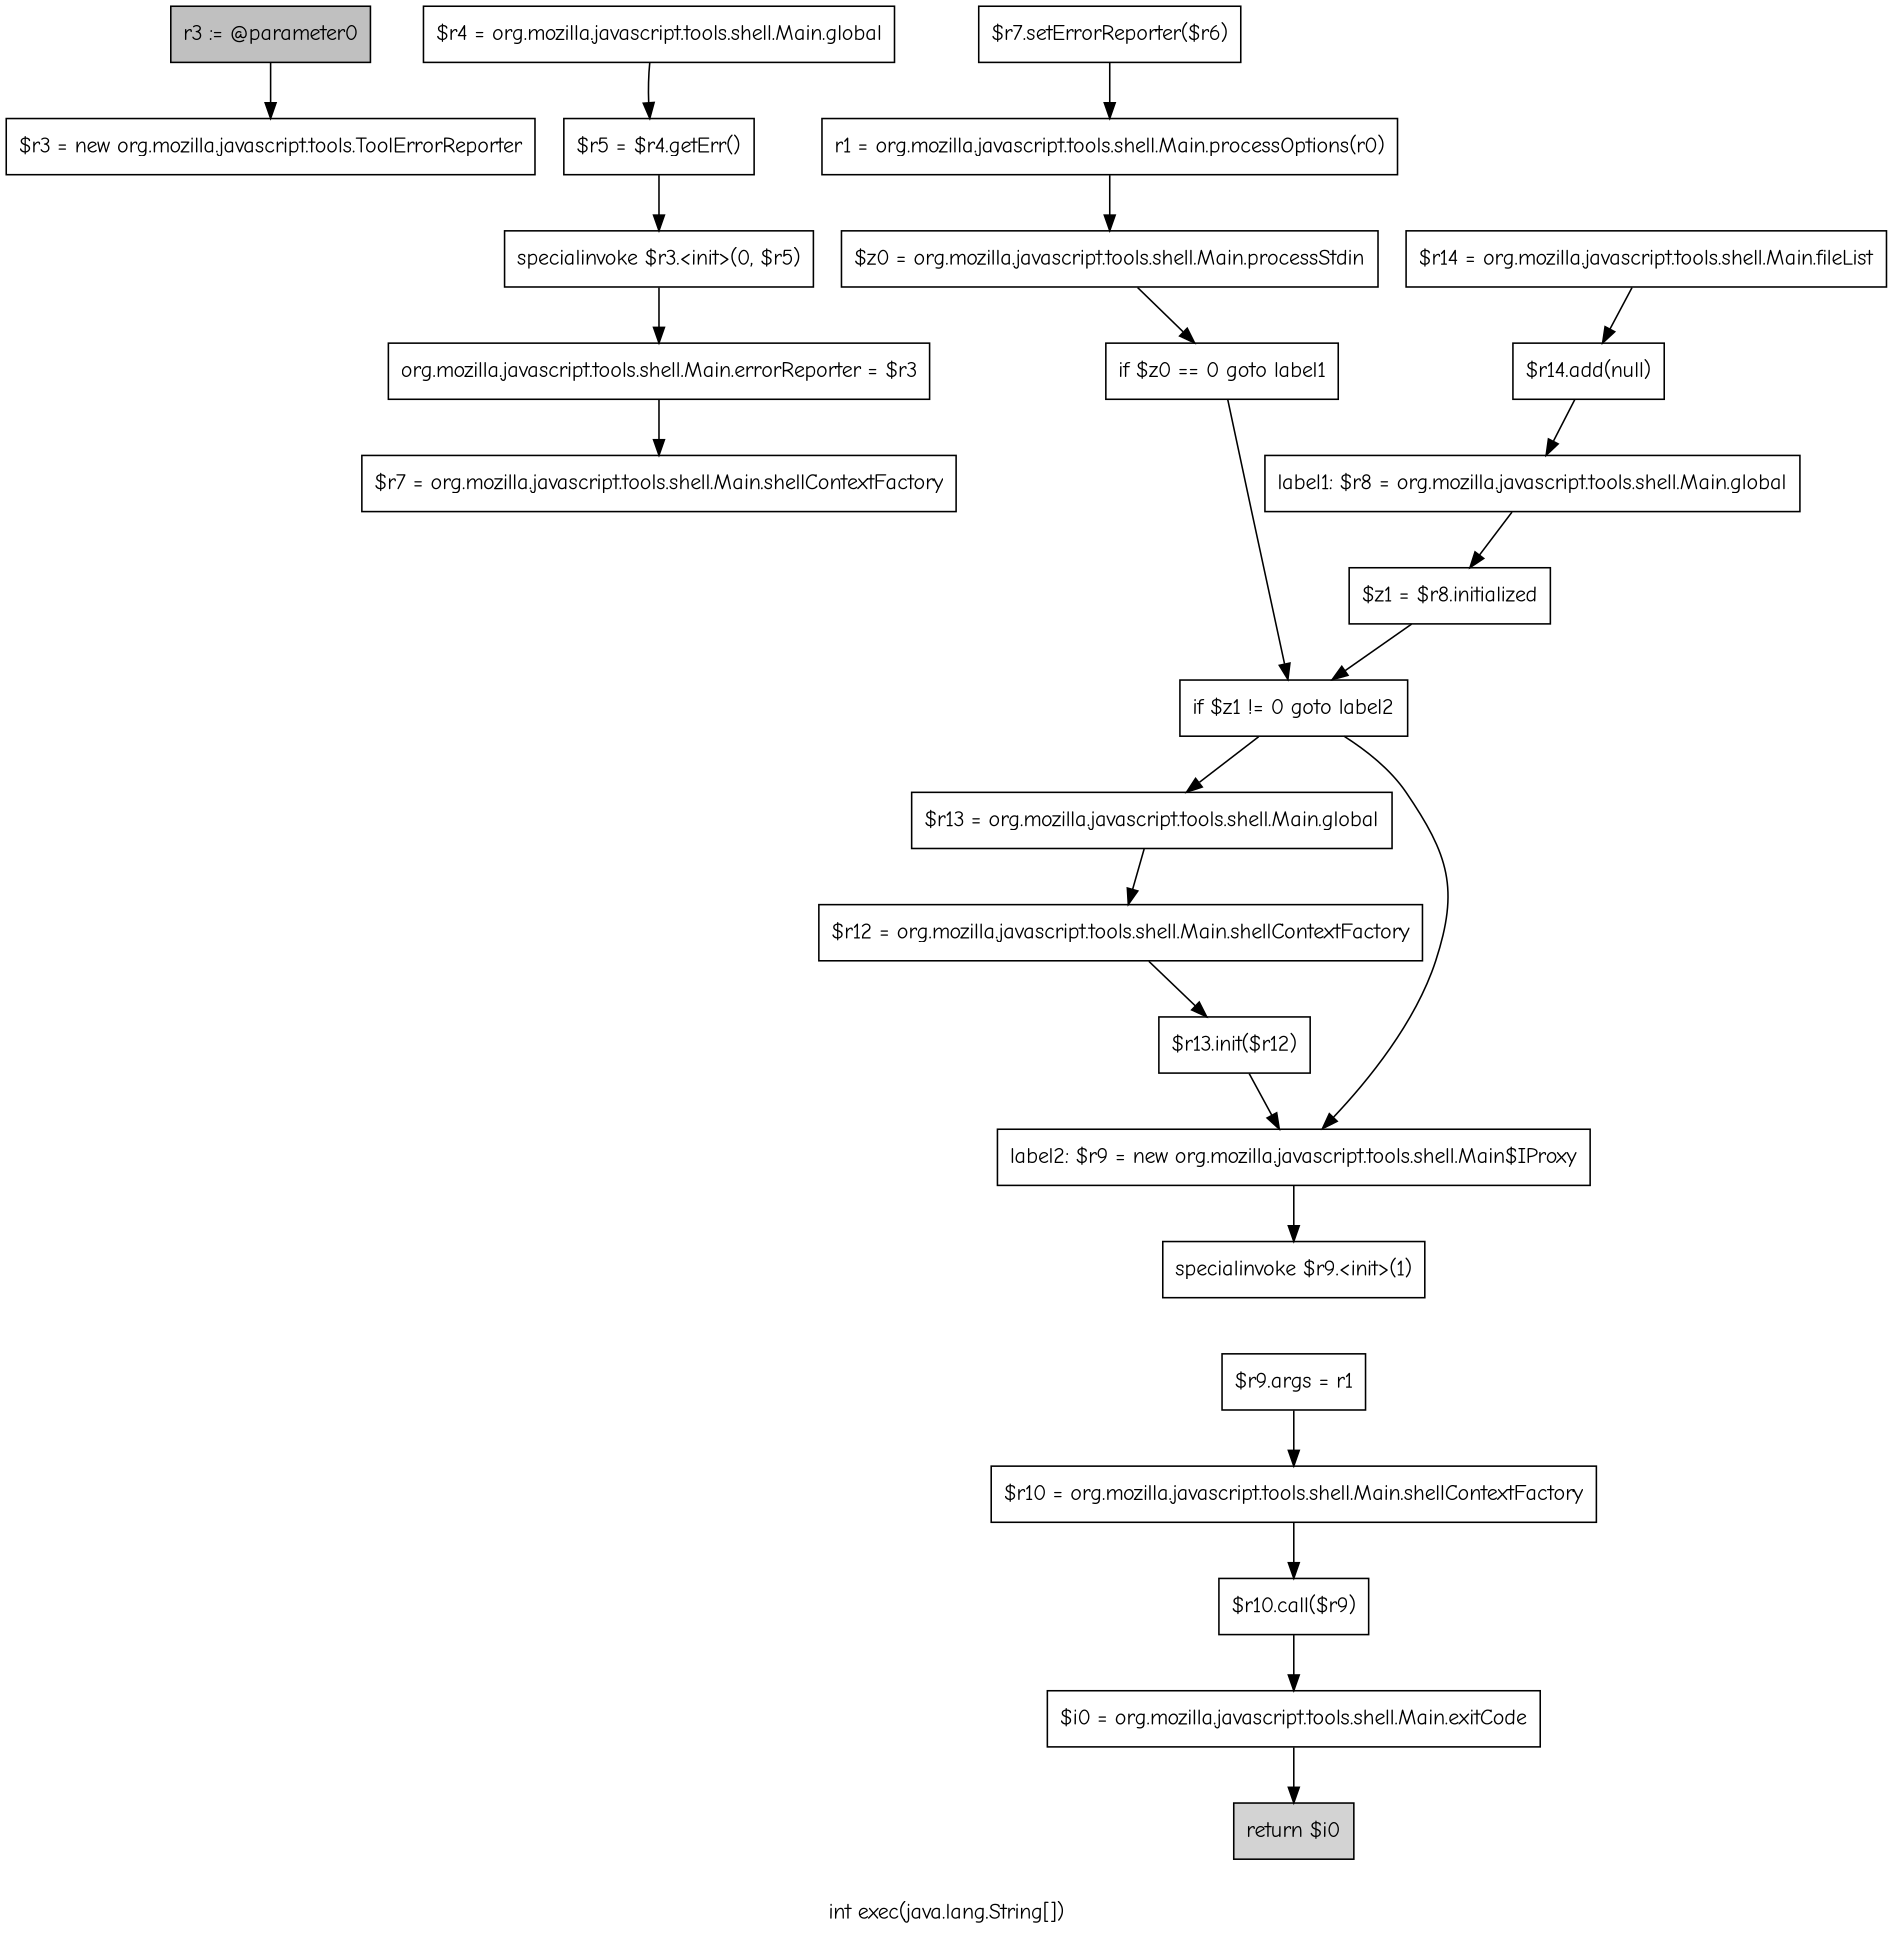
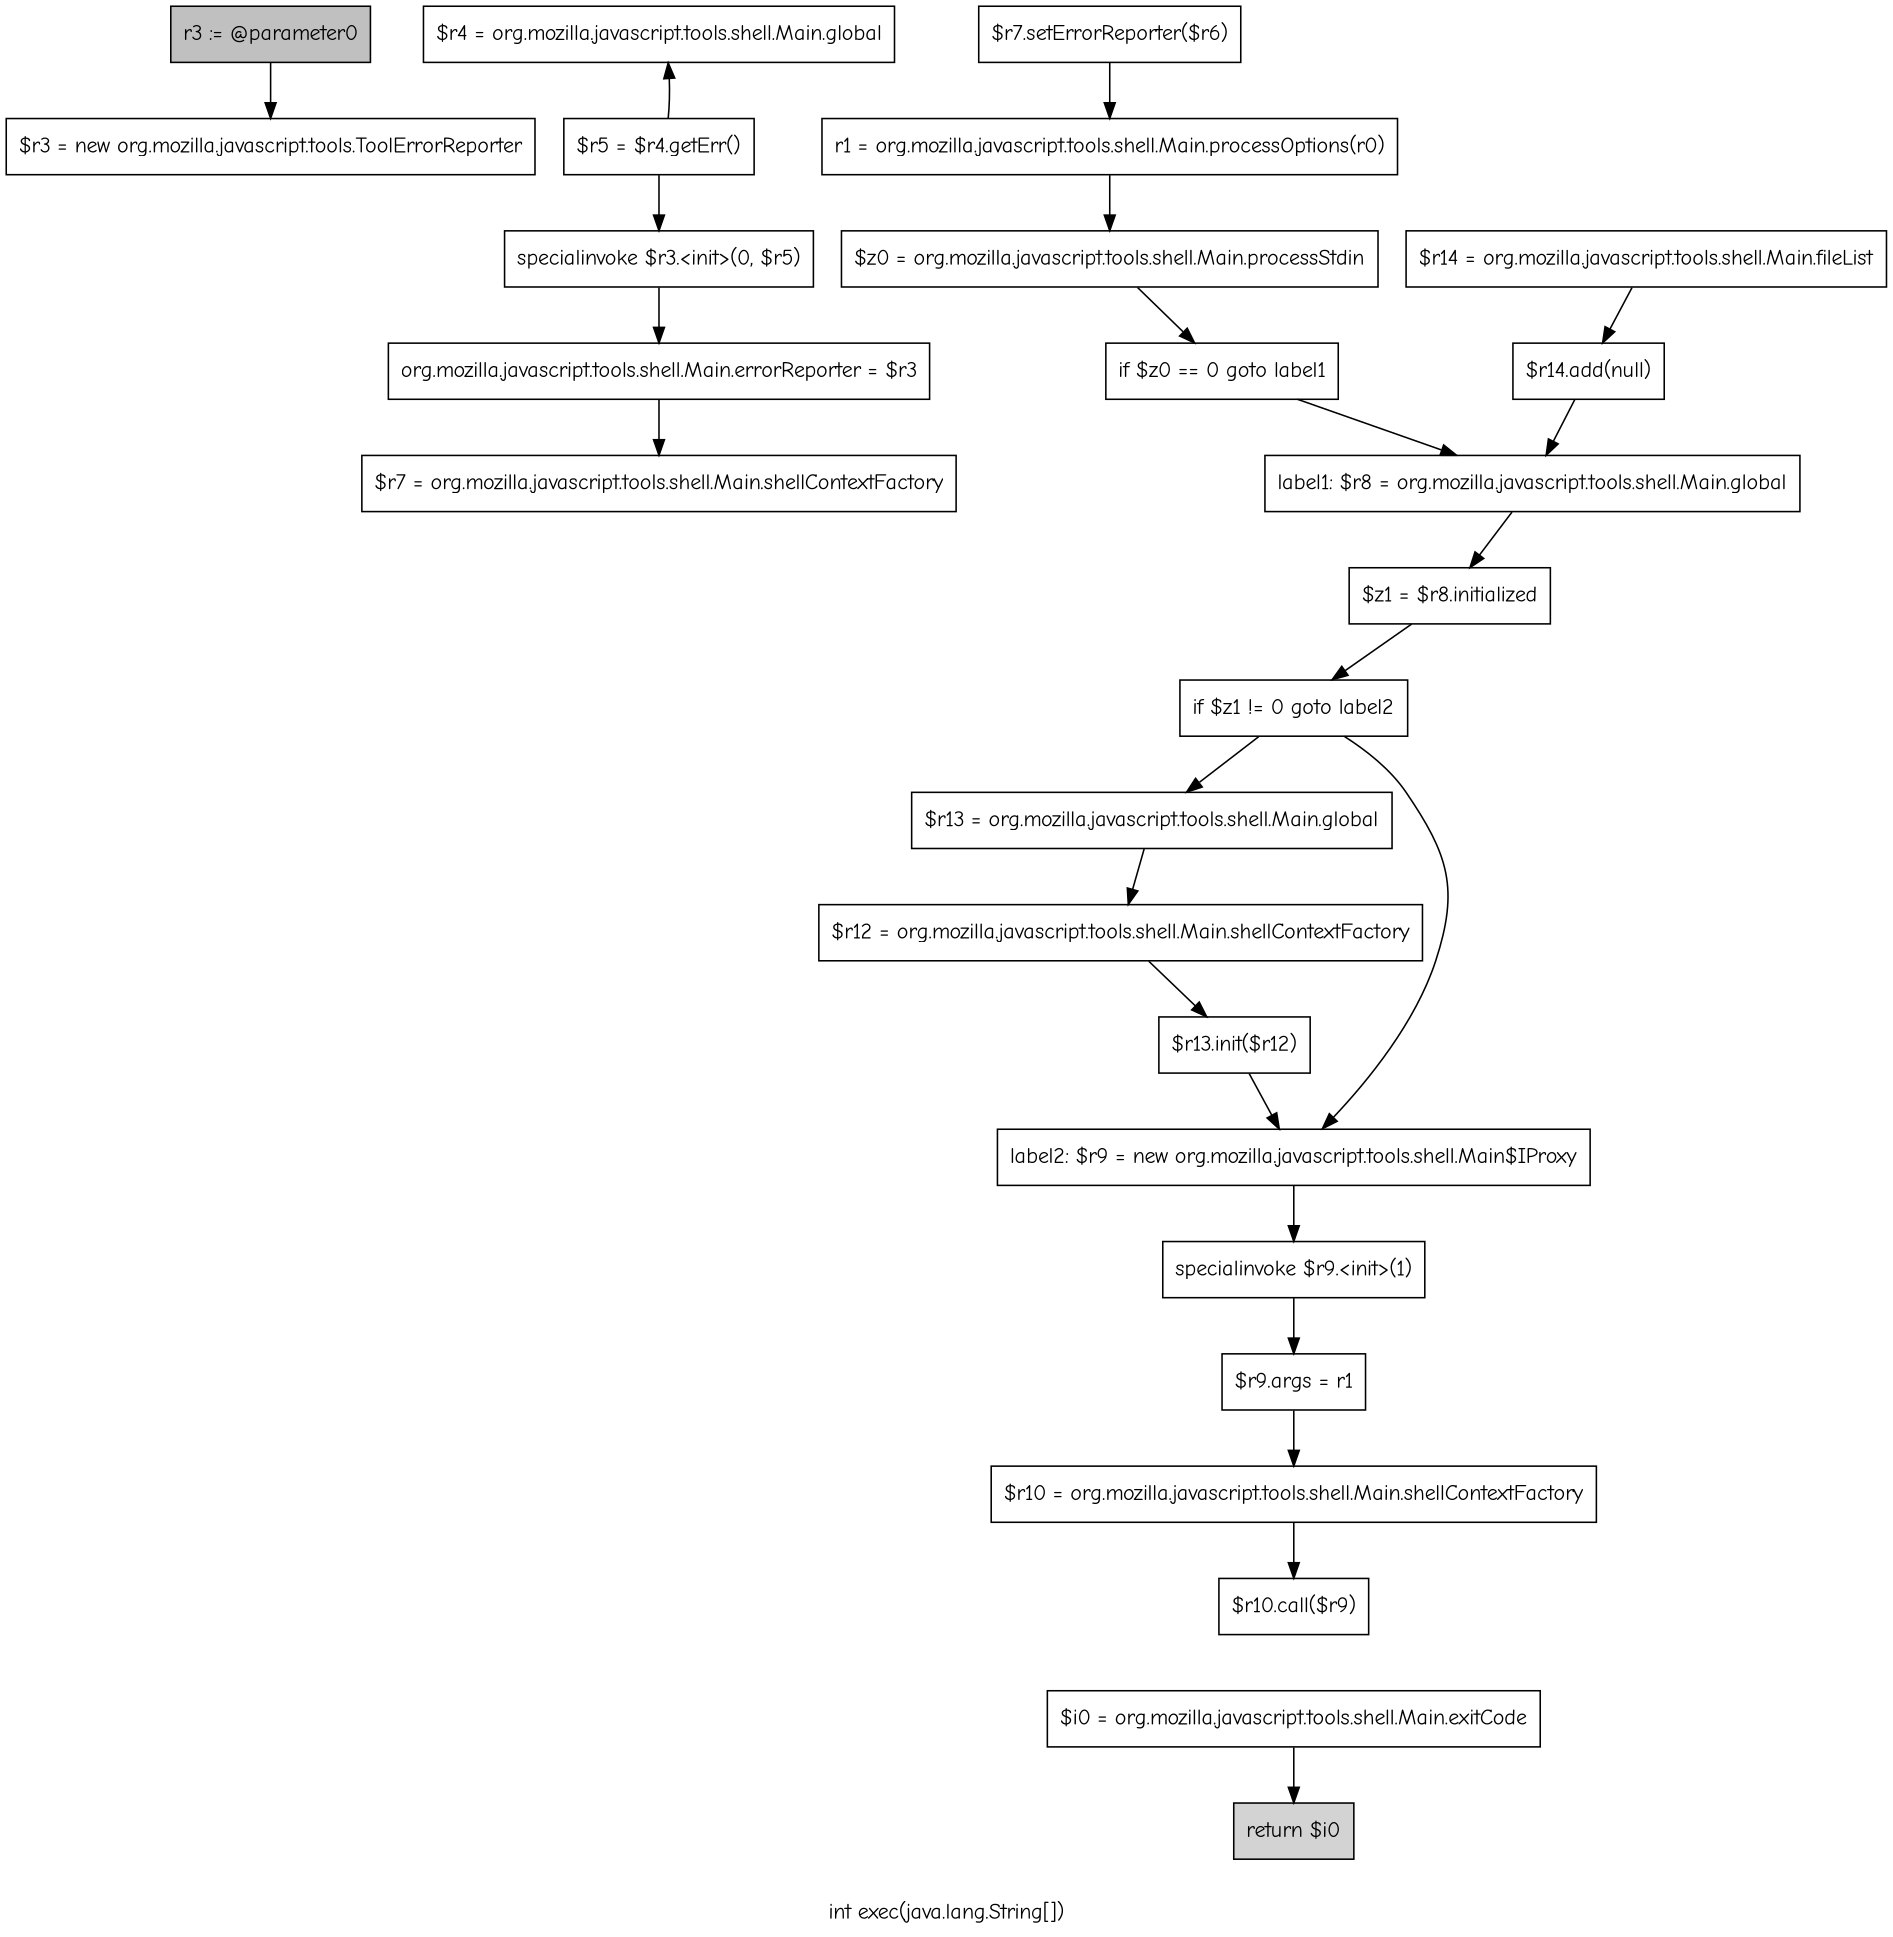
(649, 83) -> (669, 98)
(1256, 532) -> (1370, 425)
none -> (1294, 1318)
(1294, 1655) -> none
